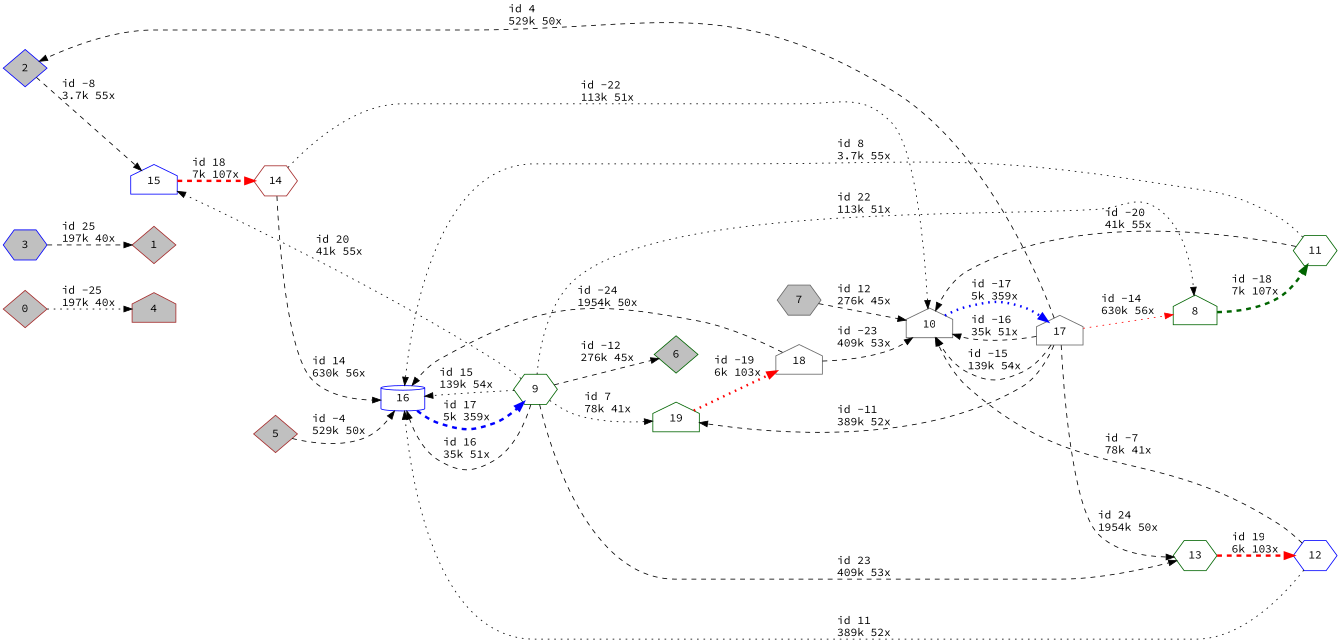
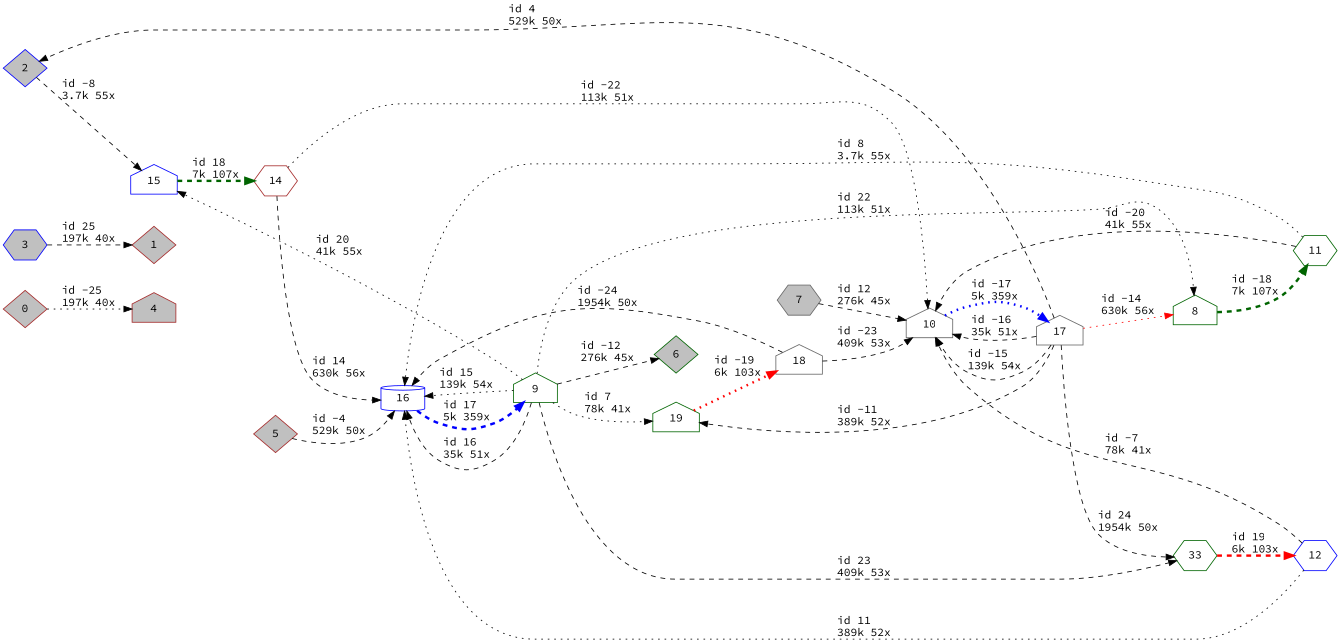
(211, 181) -> (211, 181)
(535, 389) -> (535, 389)
(1195, 556) -> (1195, 556)
